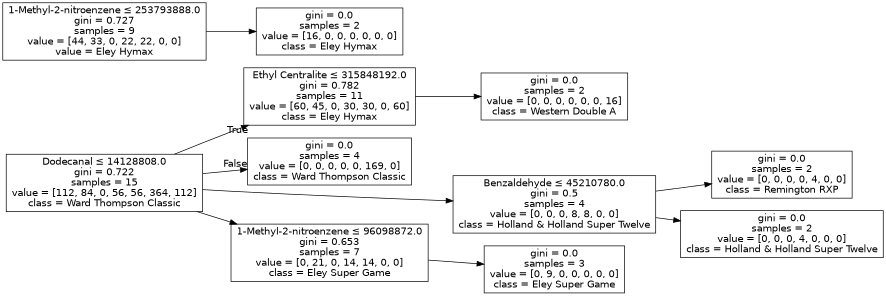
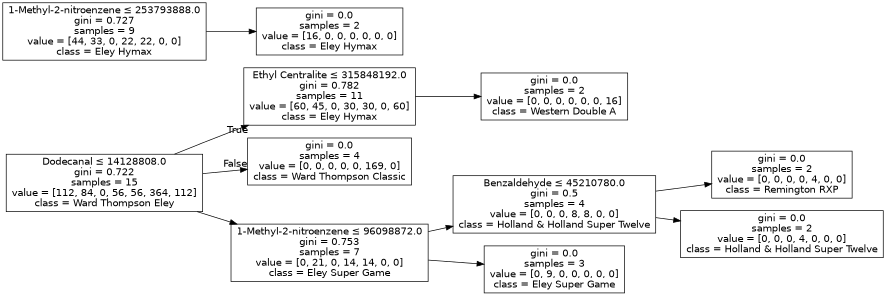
(104, 52) -> (104, 52)
(324, 196) -> (437, 230)
(104, 203) -> (104, 203)
(330, 242) -> (330, 242)
